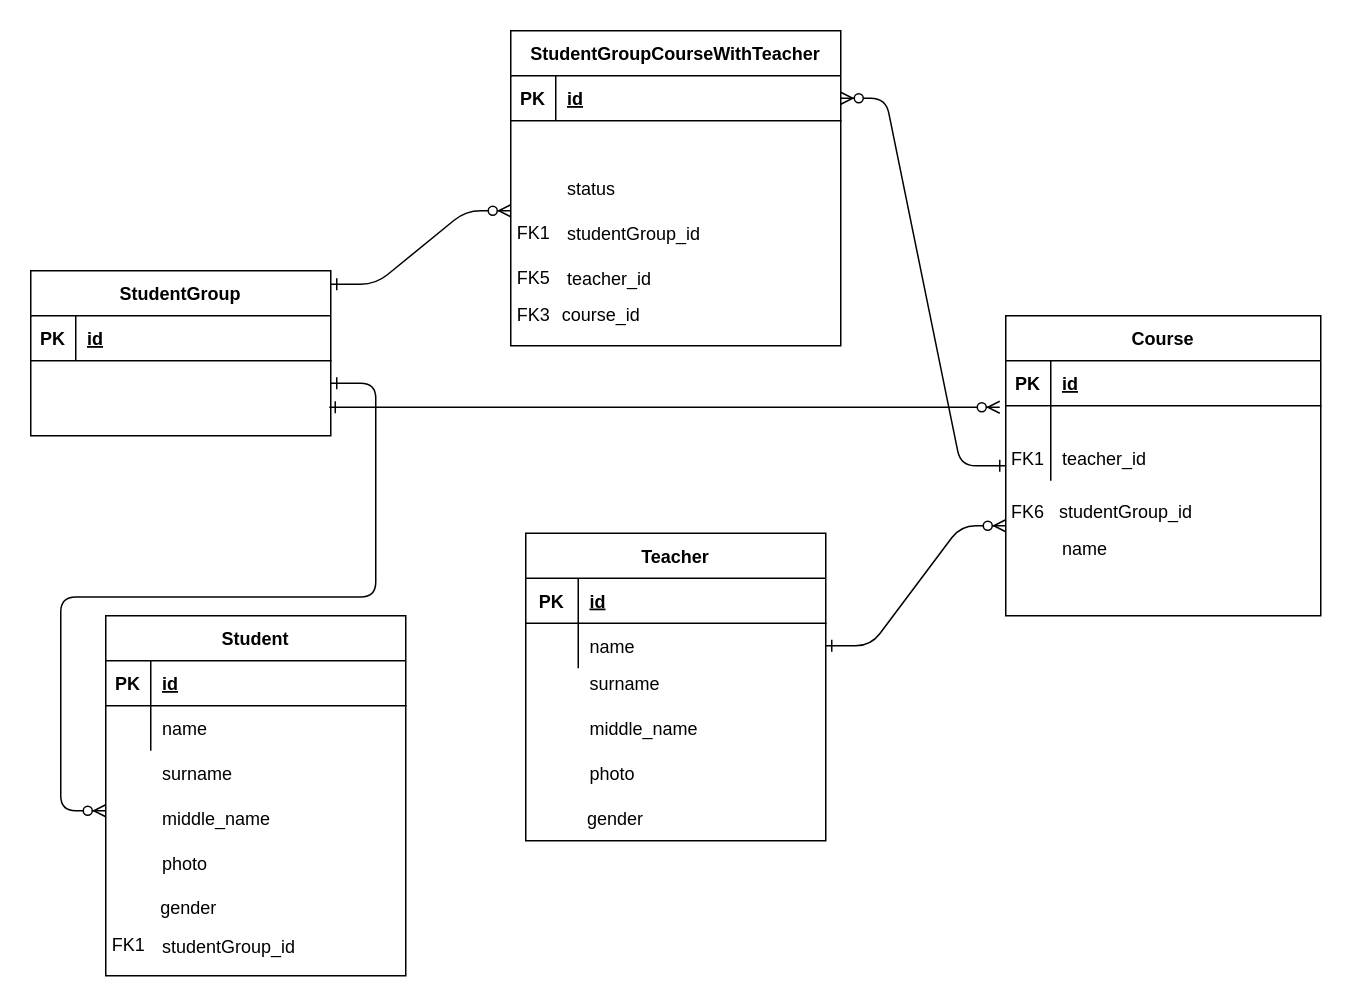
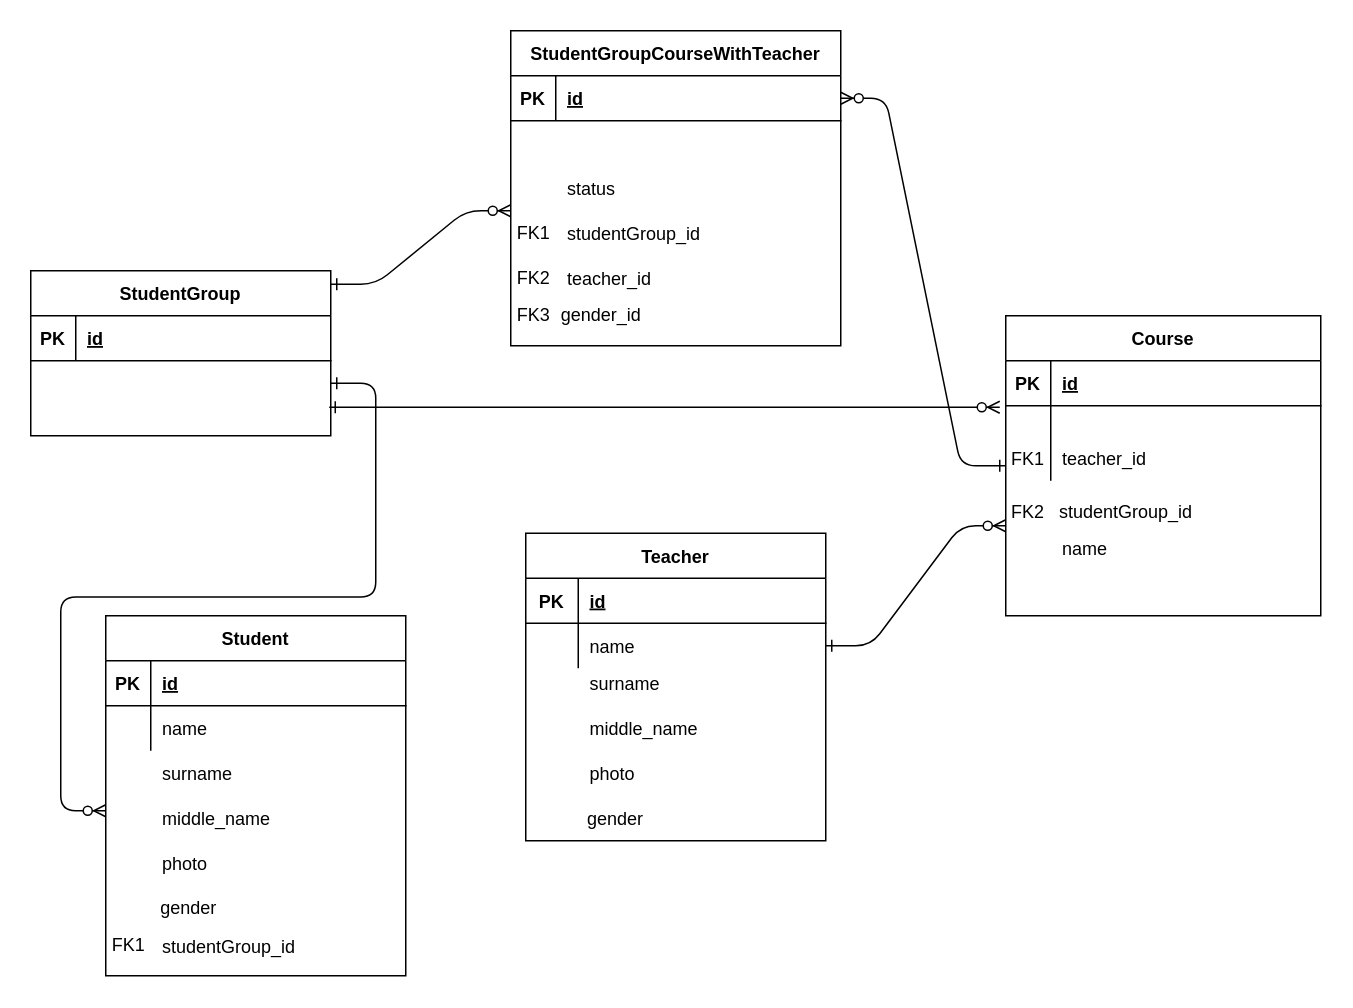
(527, 278) -> (527, 278)
(602, 316) -> (602, 316)
(1112, 512) -> (1112, 512)
